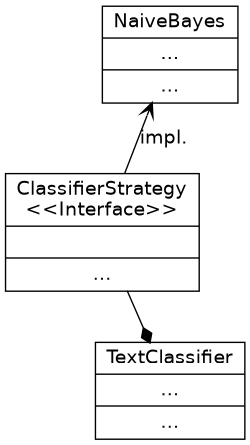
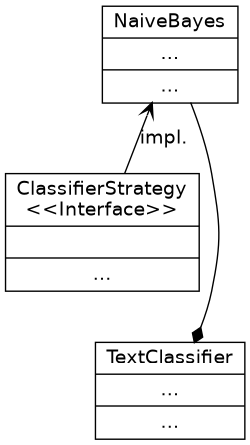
(135, 309) -> (218, 214)
